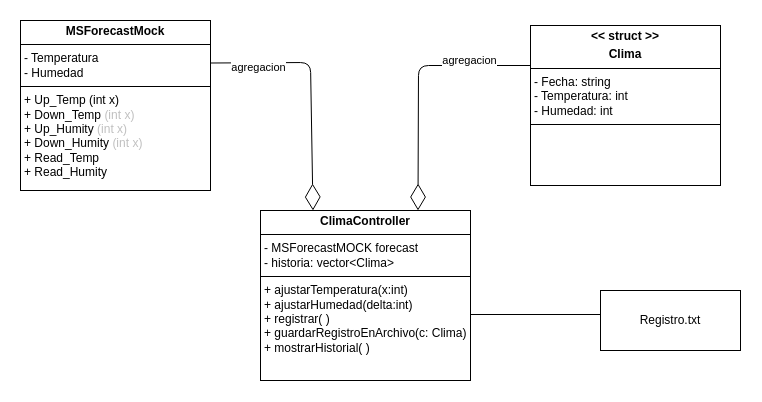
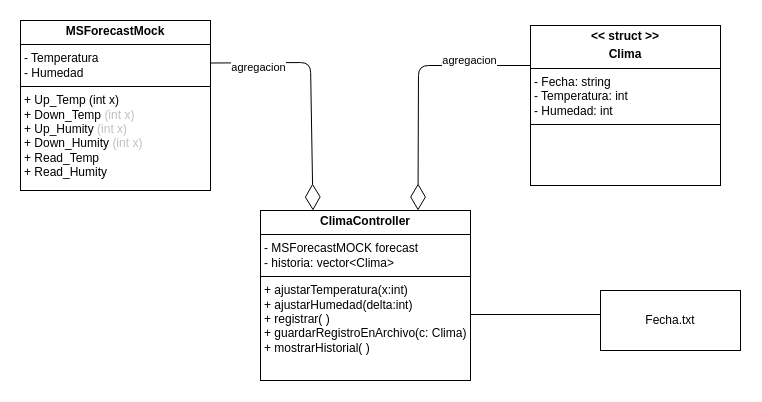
(671, 321) -> (671, 321)
